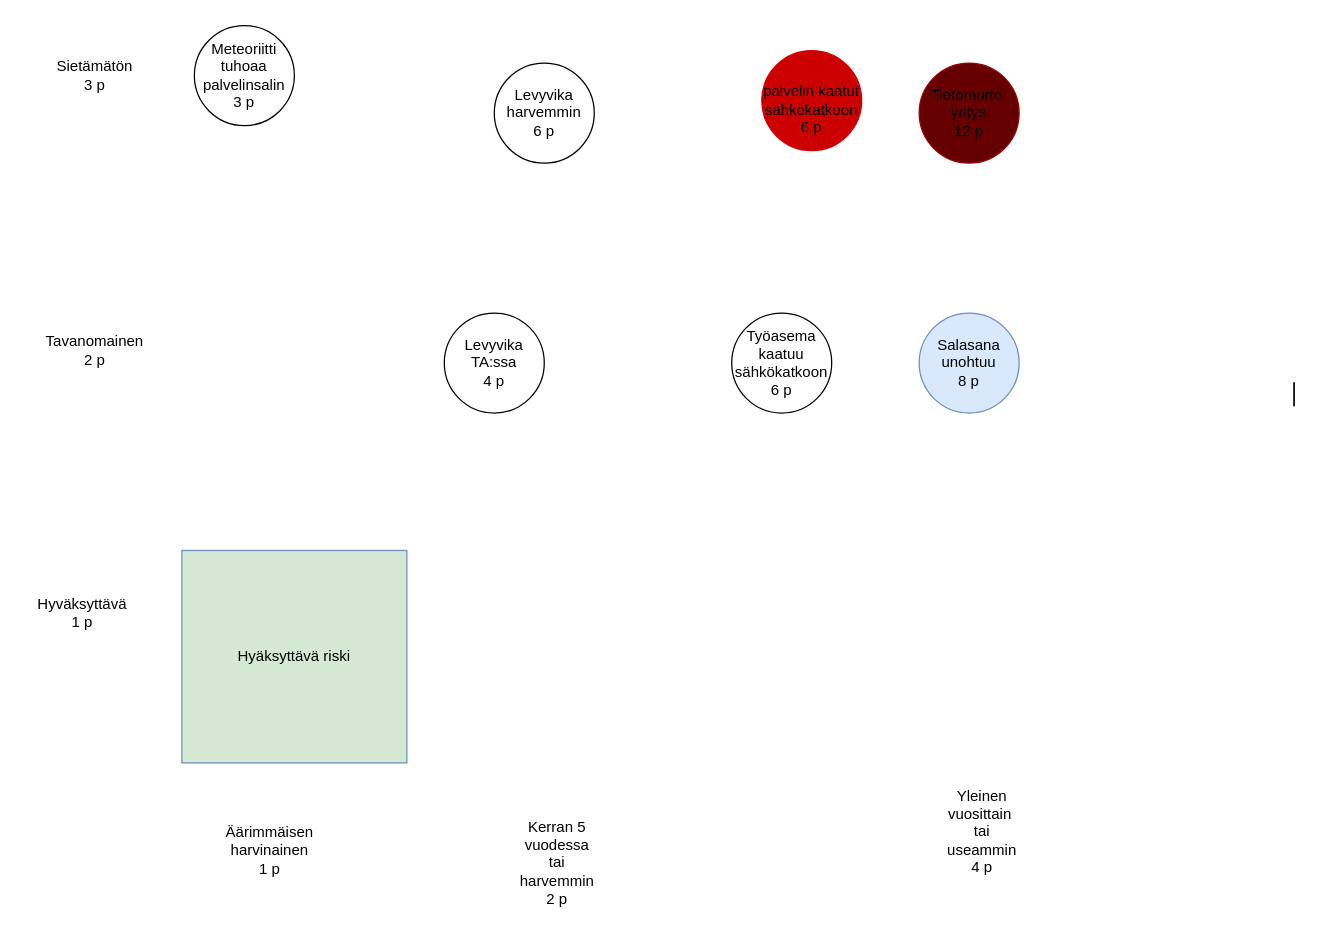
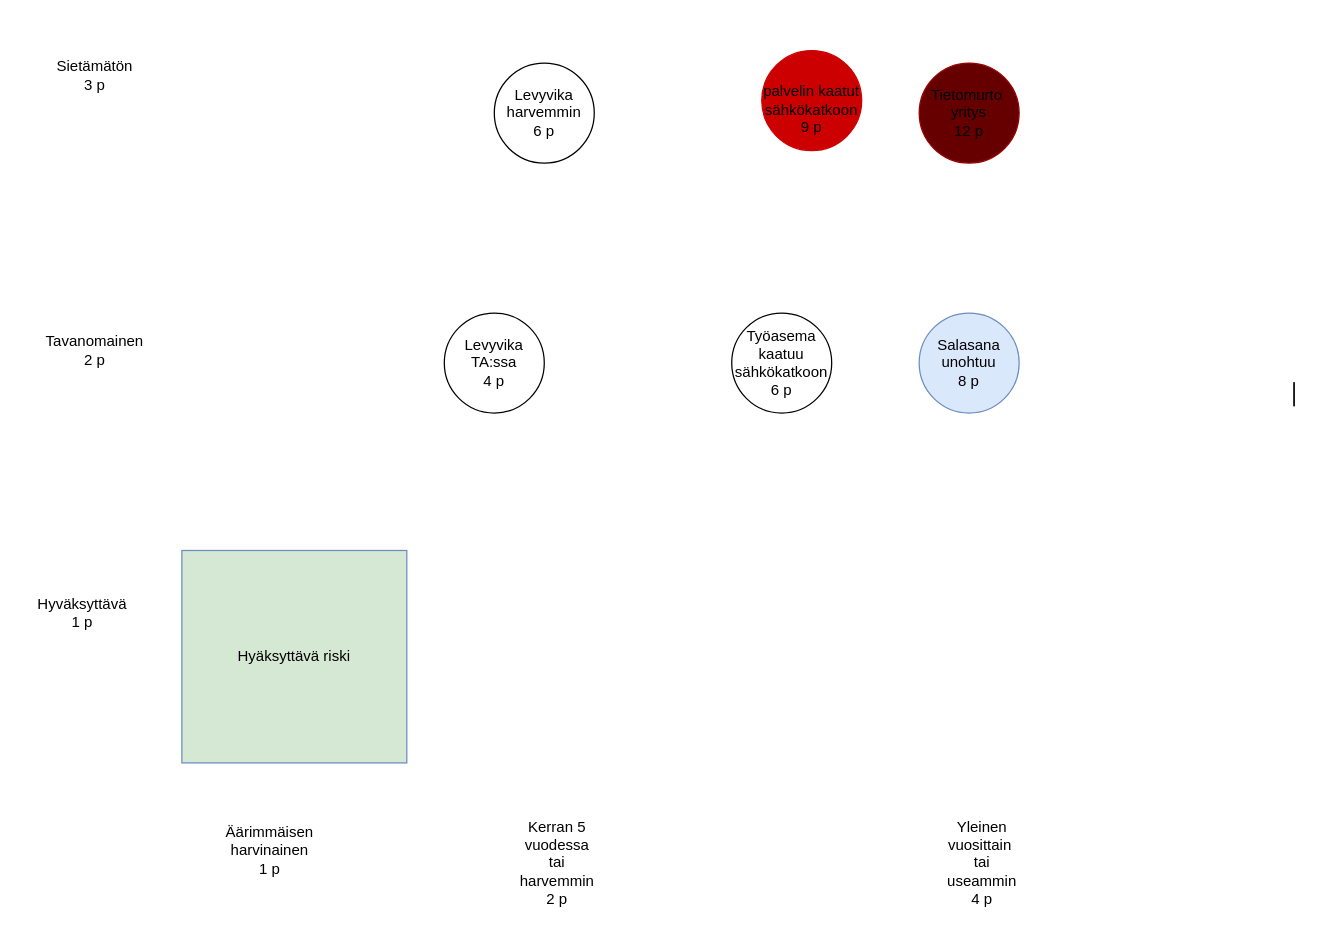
(244, 76) -> none
(812, 101) -> (812, 101)
(982, 832) -> (982, 863)
